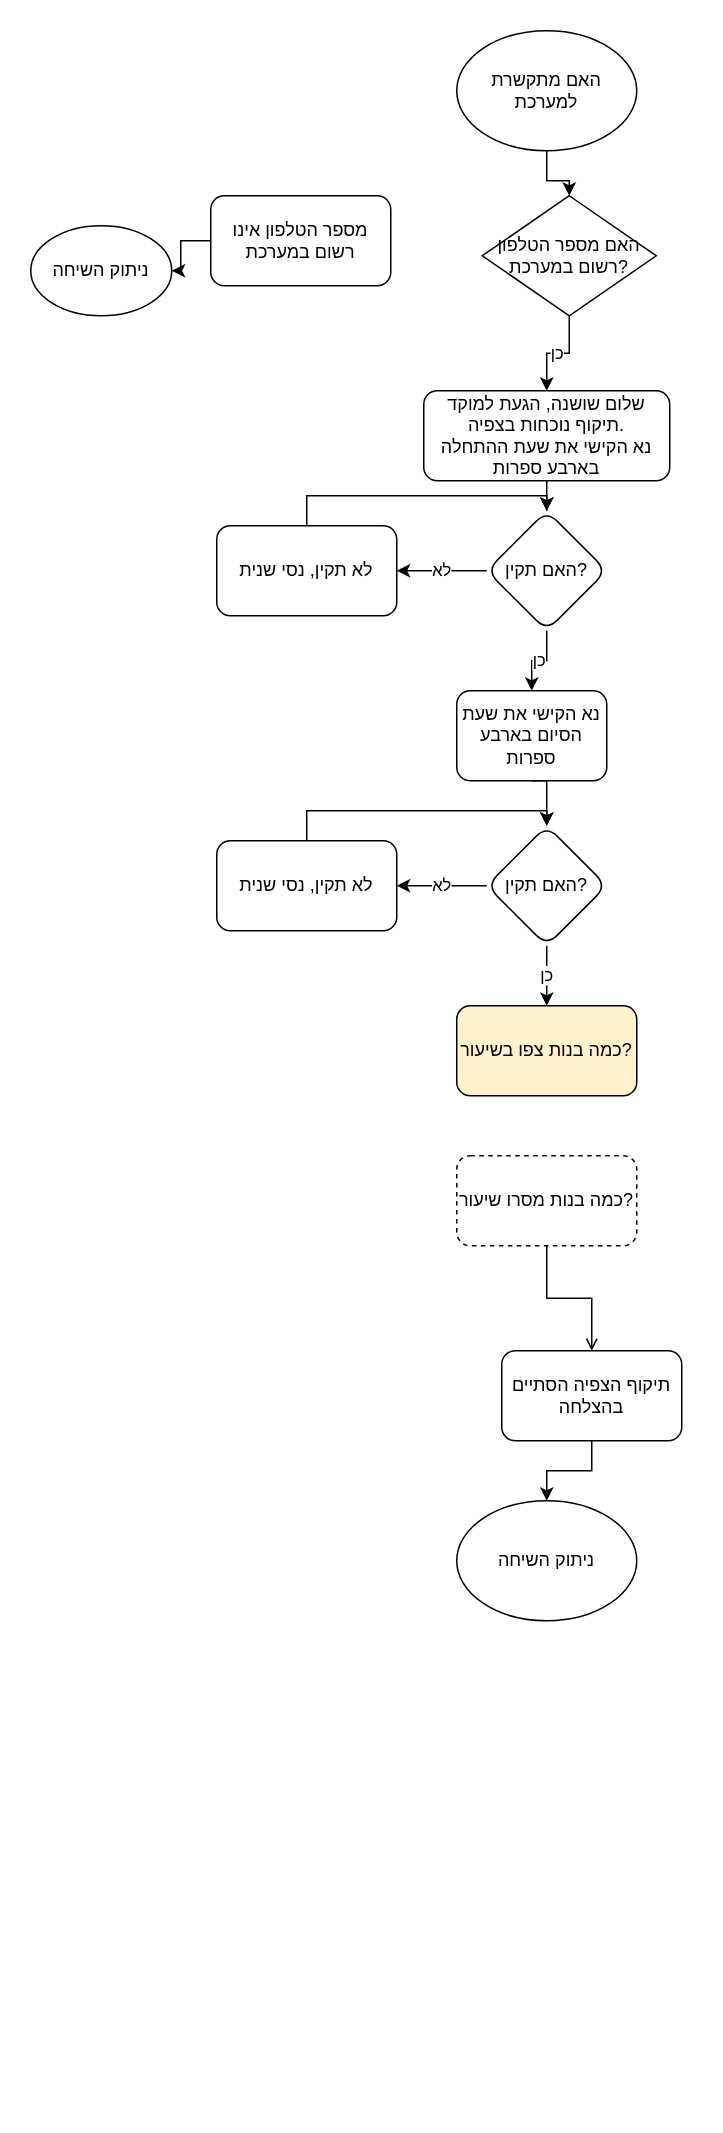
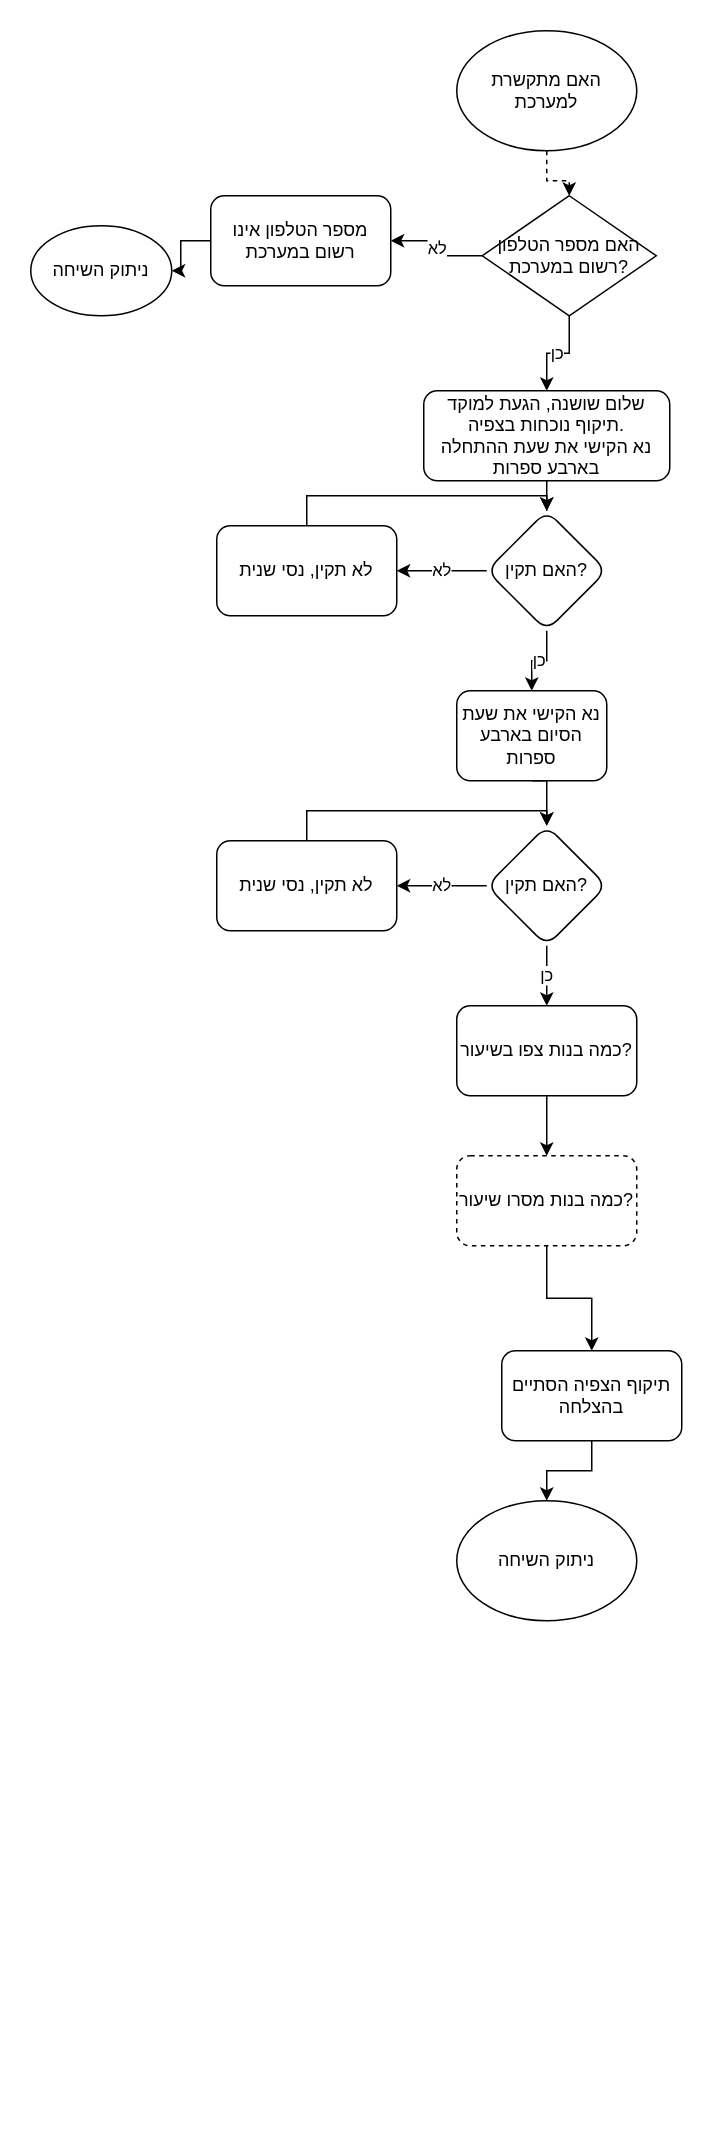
(547, 179) -> (547, 179)
none -> (464, 256)
(547, 1051) -> (547, 1051)
none -> (547, 1121)
(592, 1341) -> (592, 1339)
